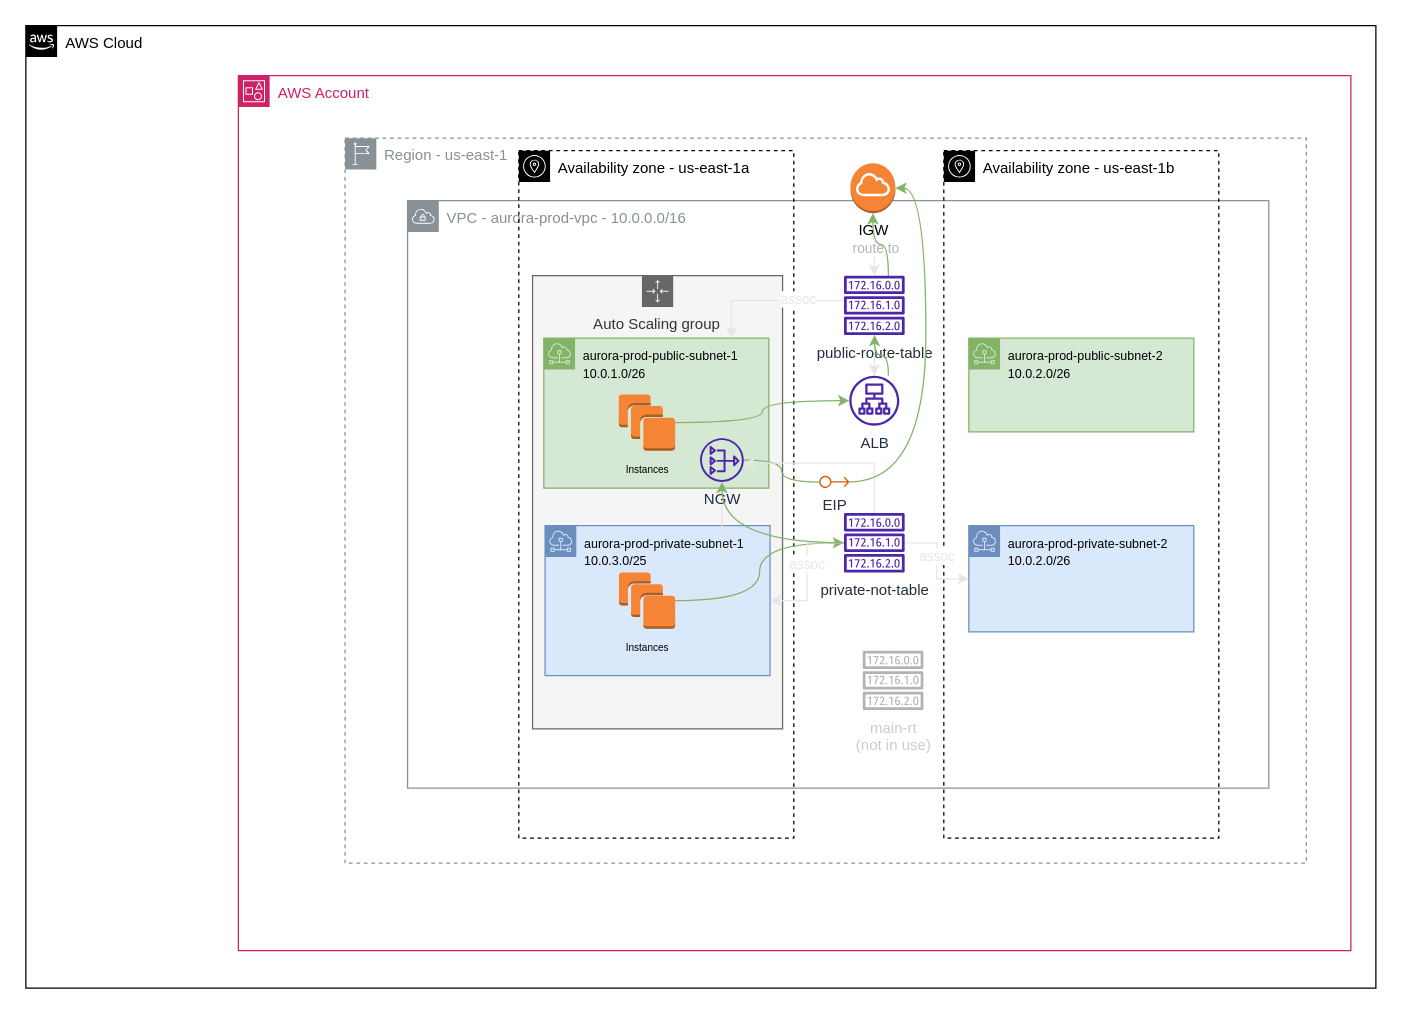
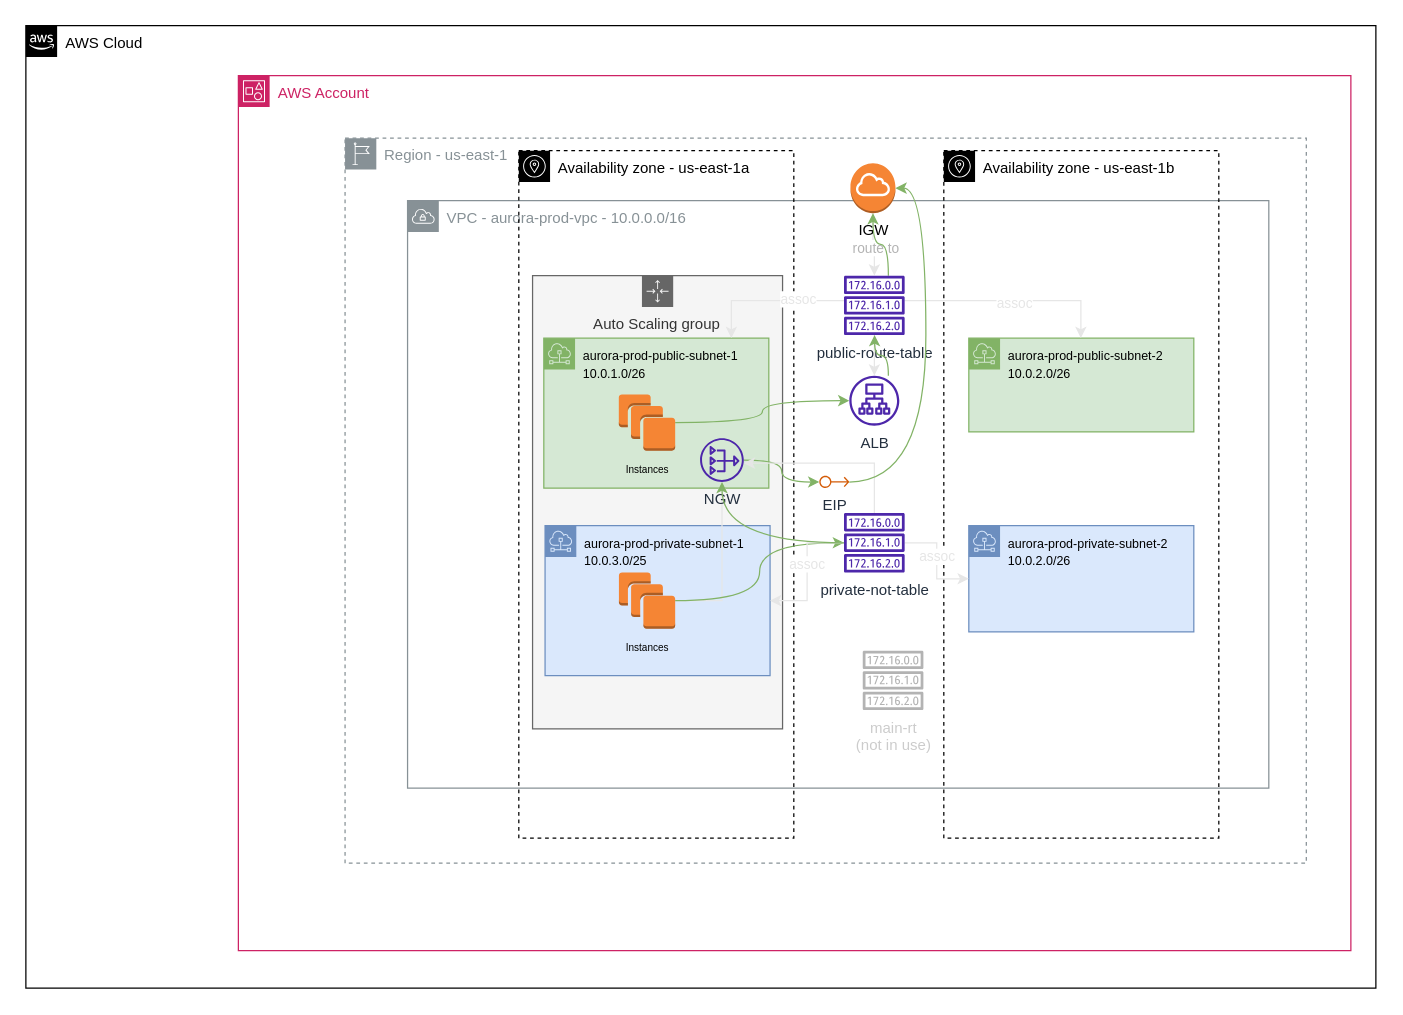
none -> (1007, 301)
(800, 481) -> (797, 481)
